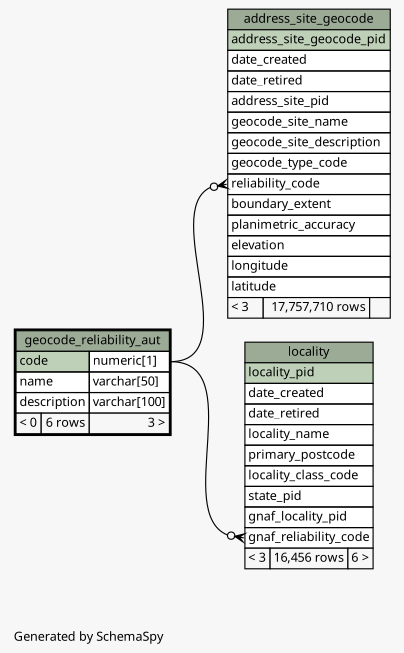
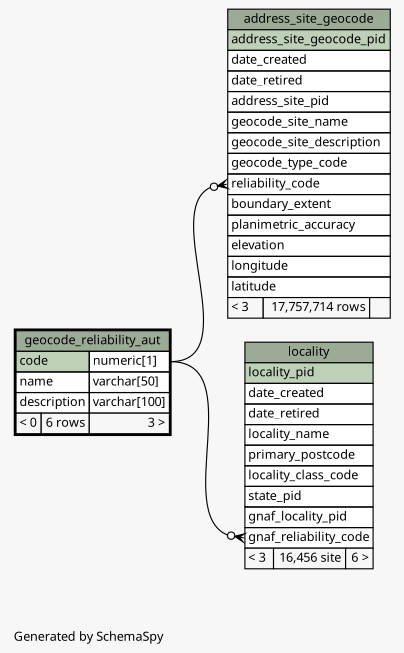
(319, 307) -> (319, 307)
(309, 558) -> (311, 558)
